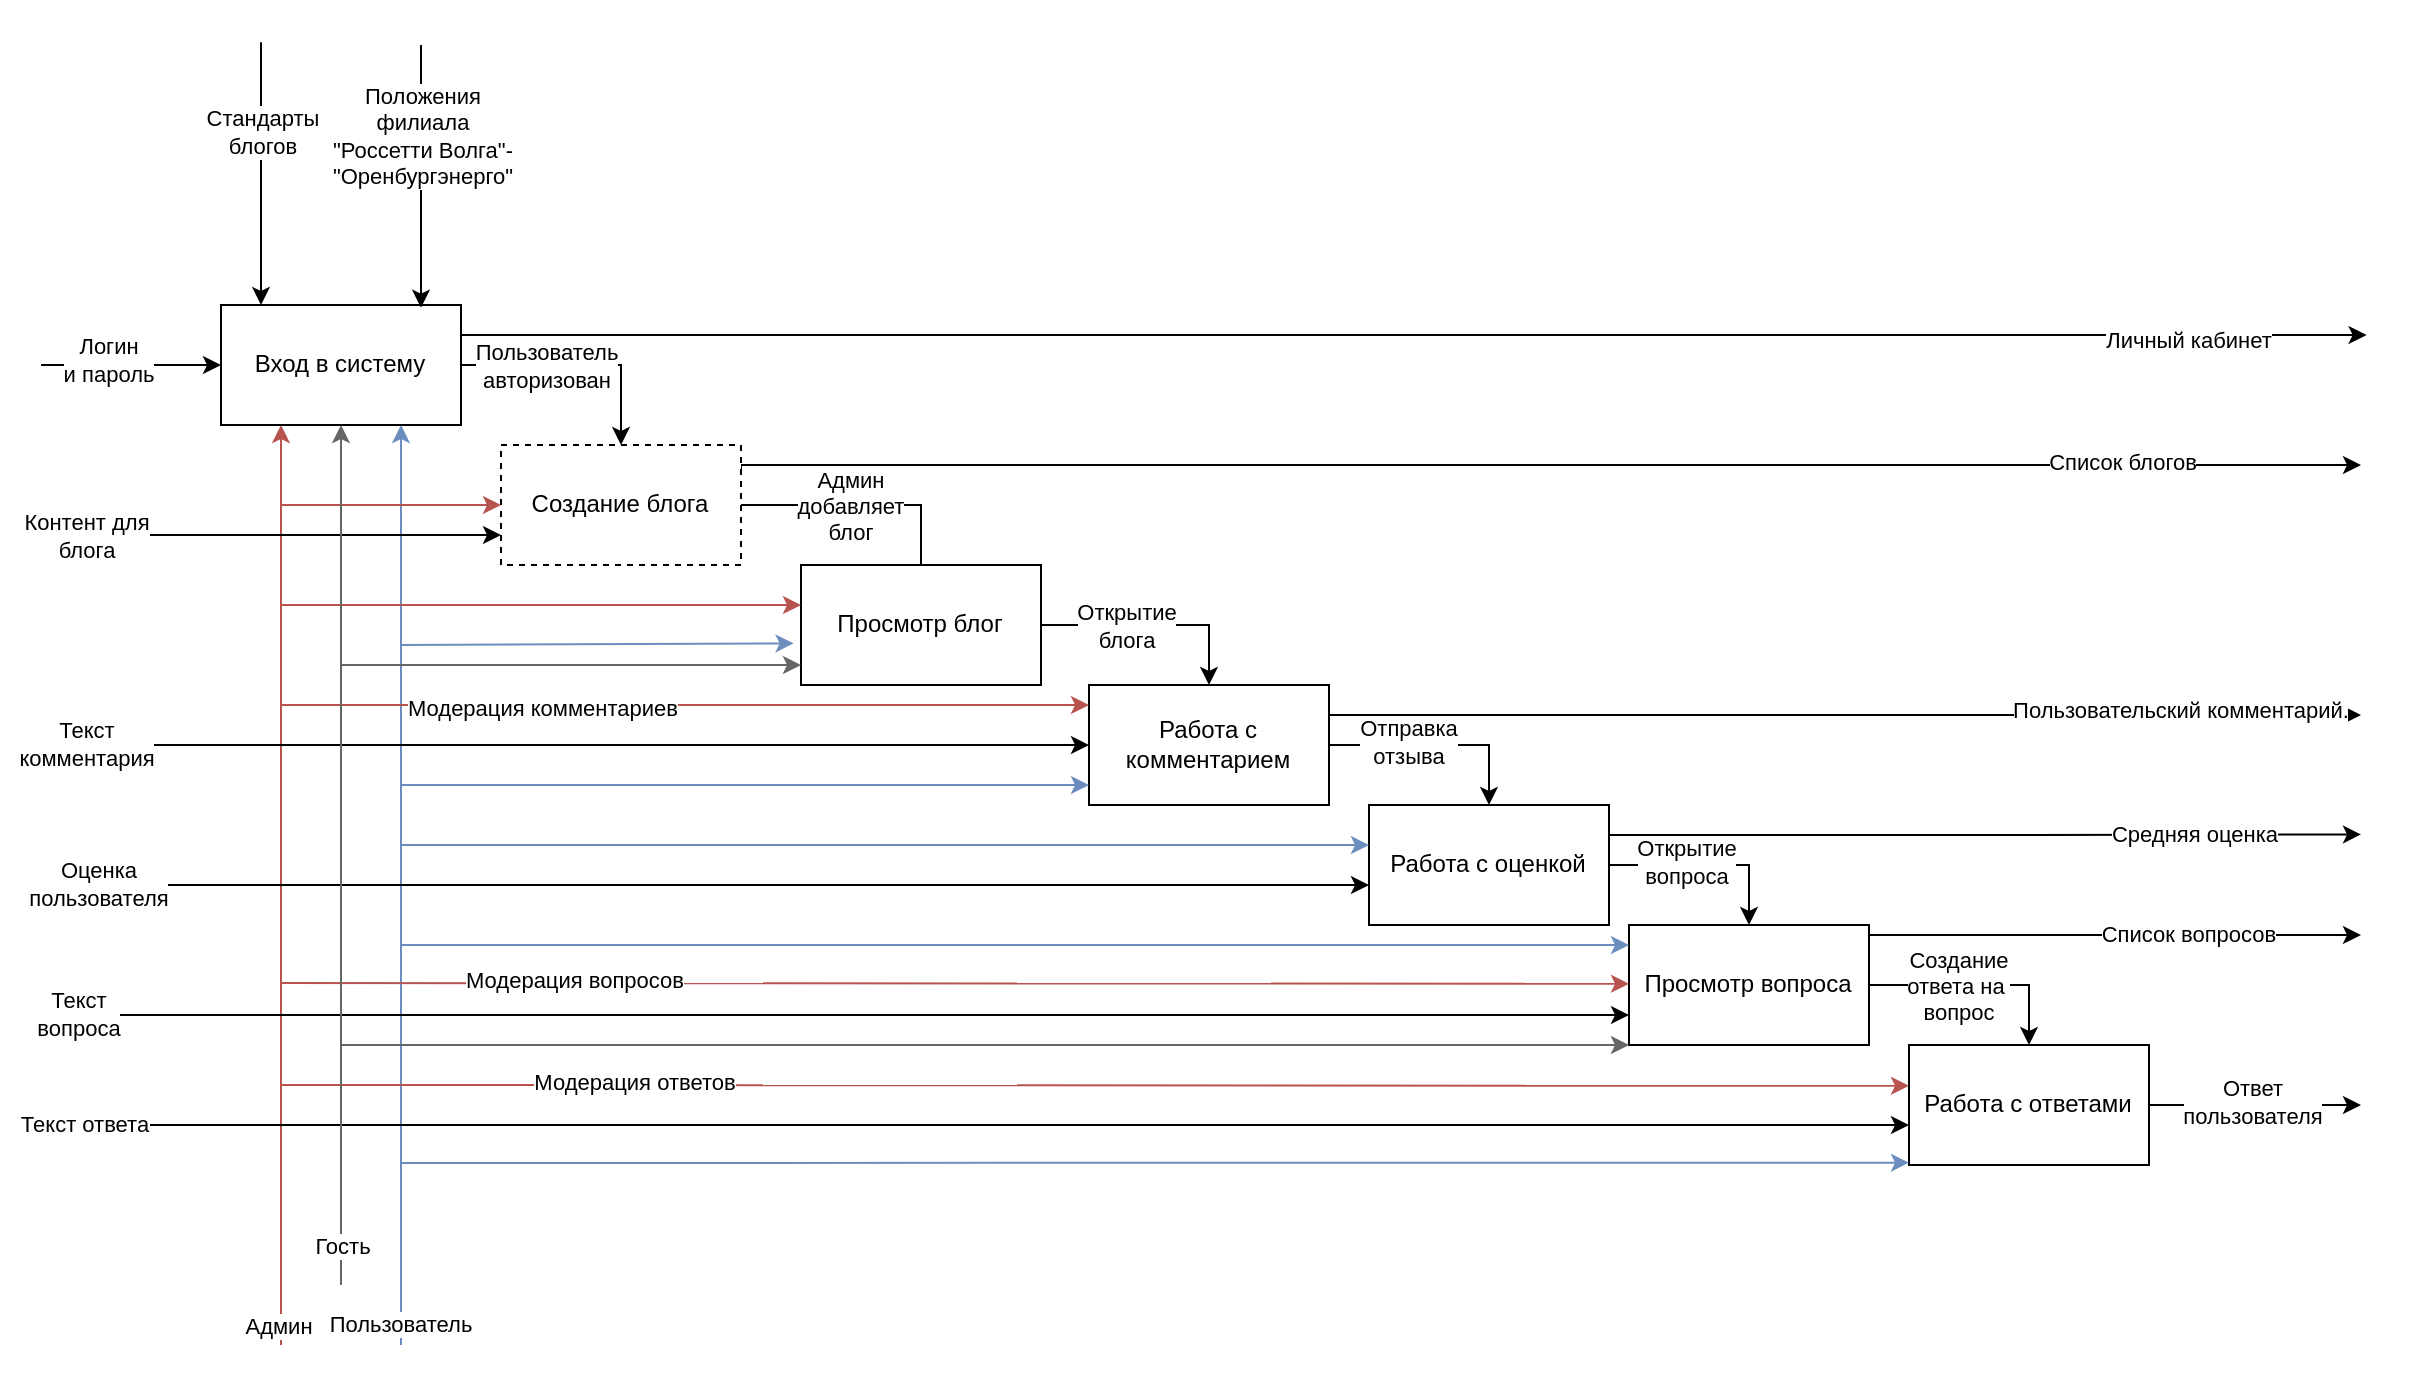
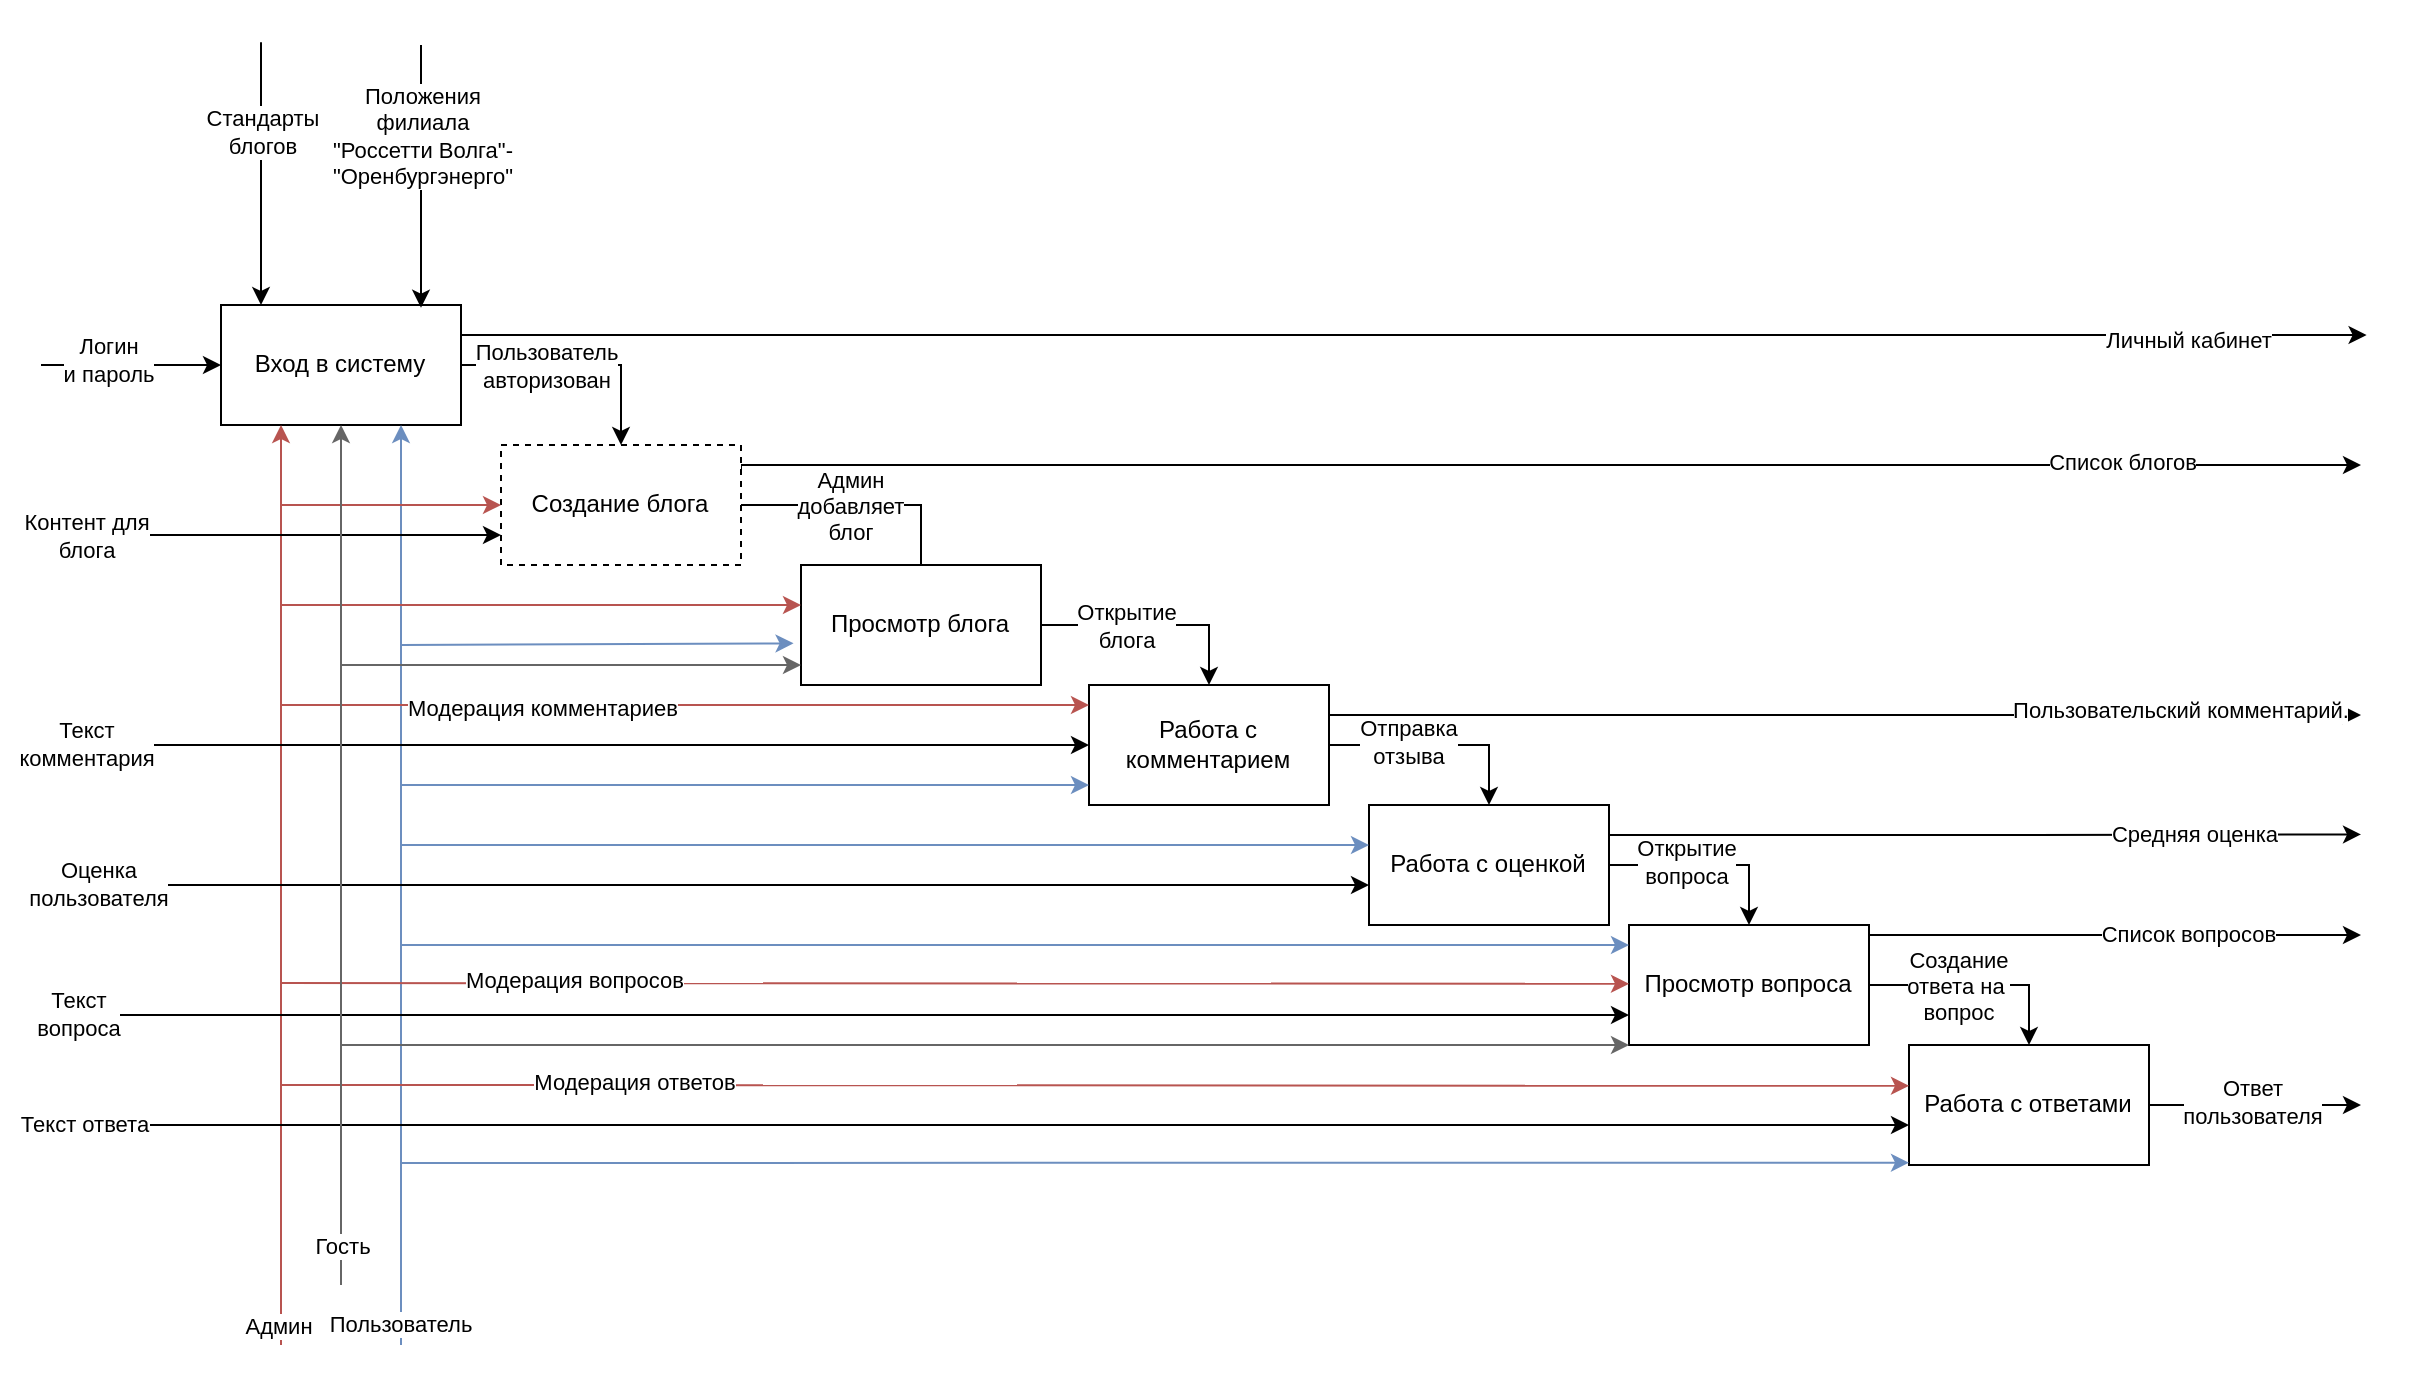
(921, 625) -> (921, 625)
